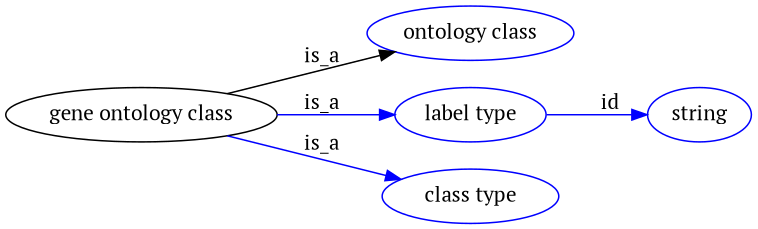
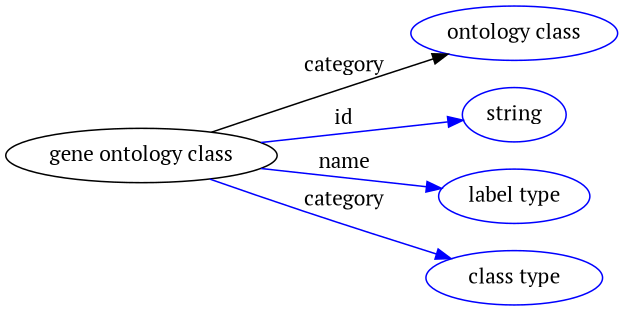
(322, 57) -> (344, 66)
(322, 103) -> (344, 162)
(589, 115) -> (354, 132)
(322, 144) -> (344, 200)
